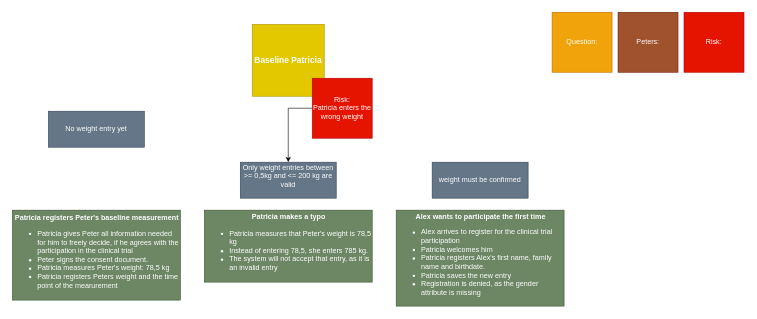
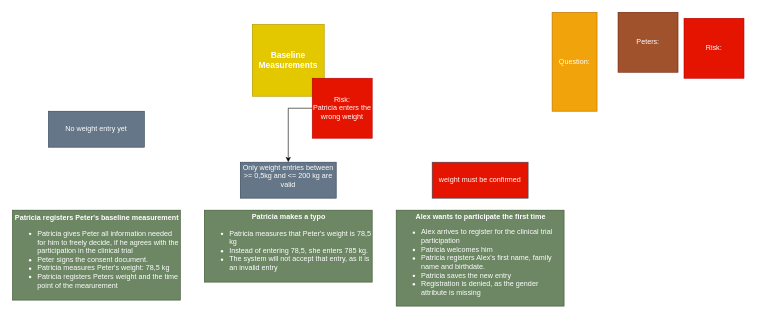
(582, 42) -> (575, 62)
(714, 42) -> (714, 48)
(288, 60) -> (288, 60)
(480, 180) -> (480, 180)
